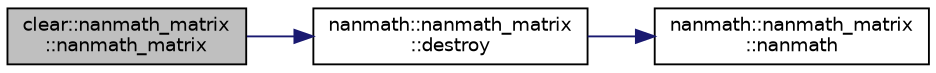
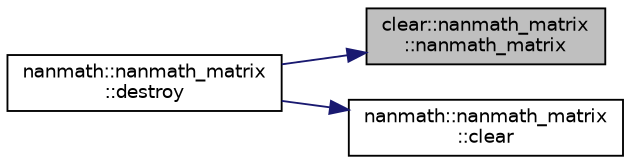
(271, 36) -> (315, 60)
(792, 36) -> (486, 128)
